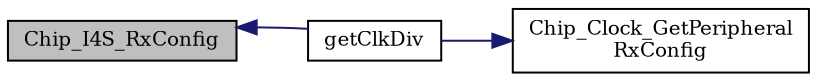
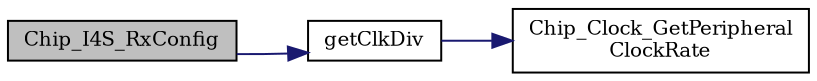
(282, 28) -> (262, 54)
(661, 41) -> (661, 41)
